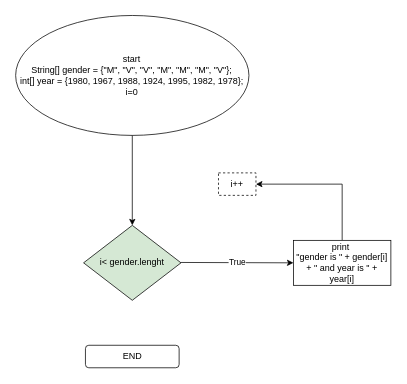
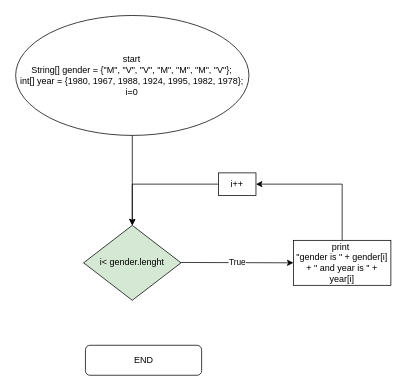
none -> (177, 184)
(237, 184) -> (237, 184)
(132, 357) -> (144, 360)
